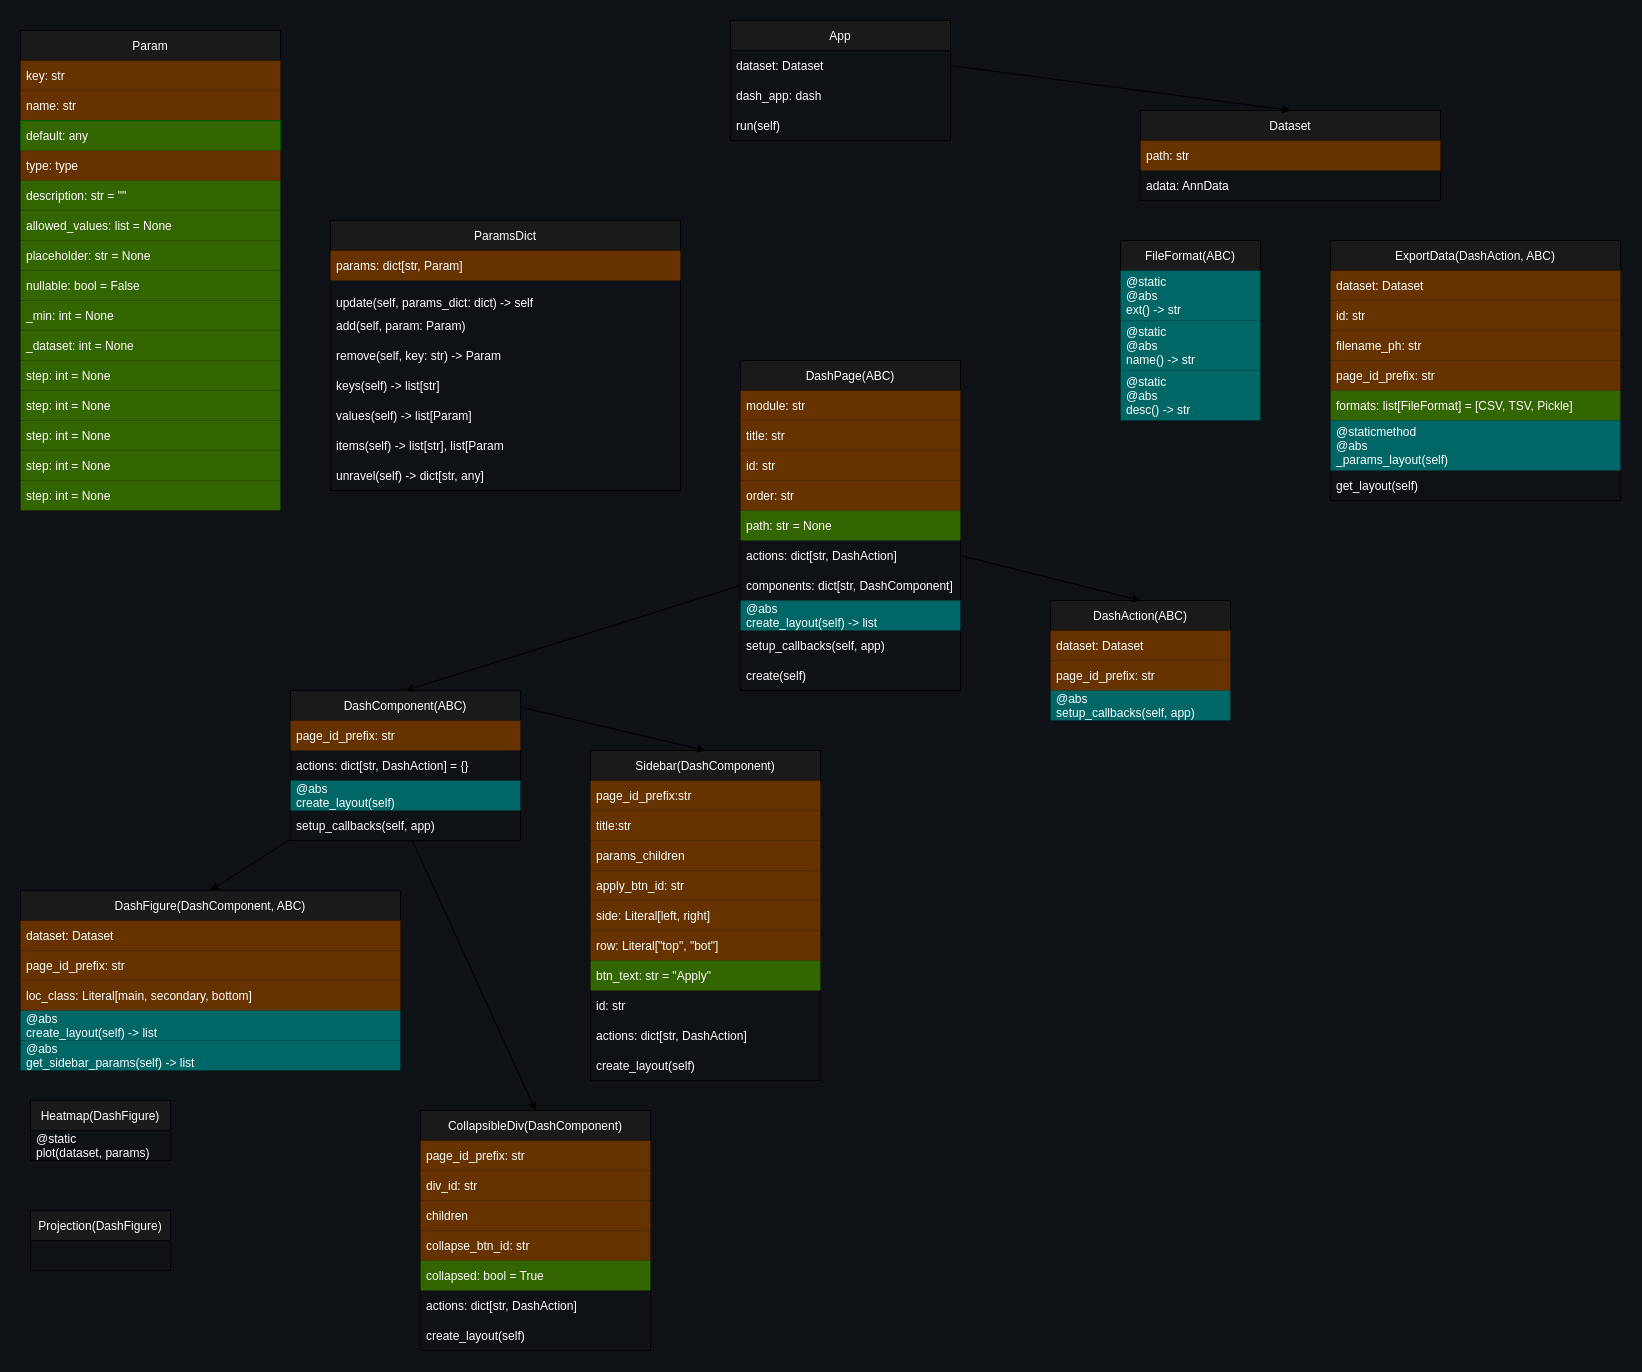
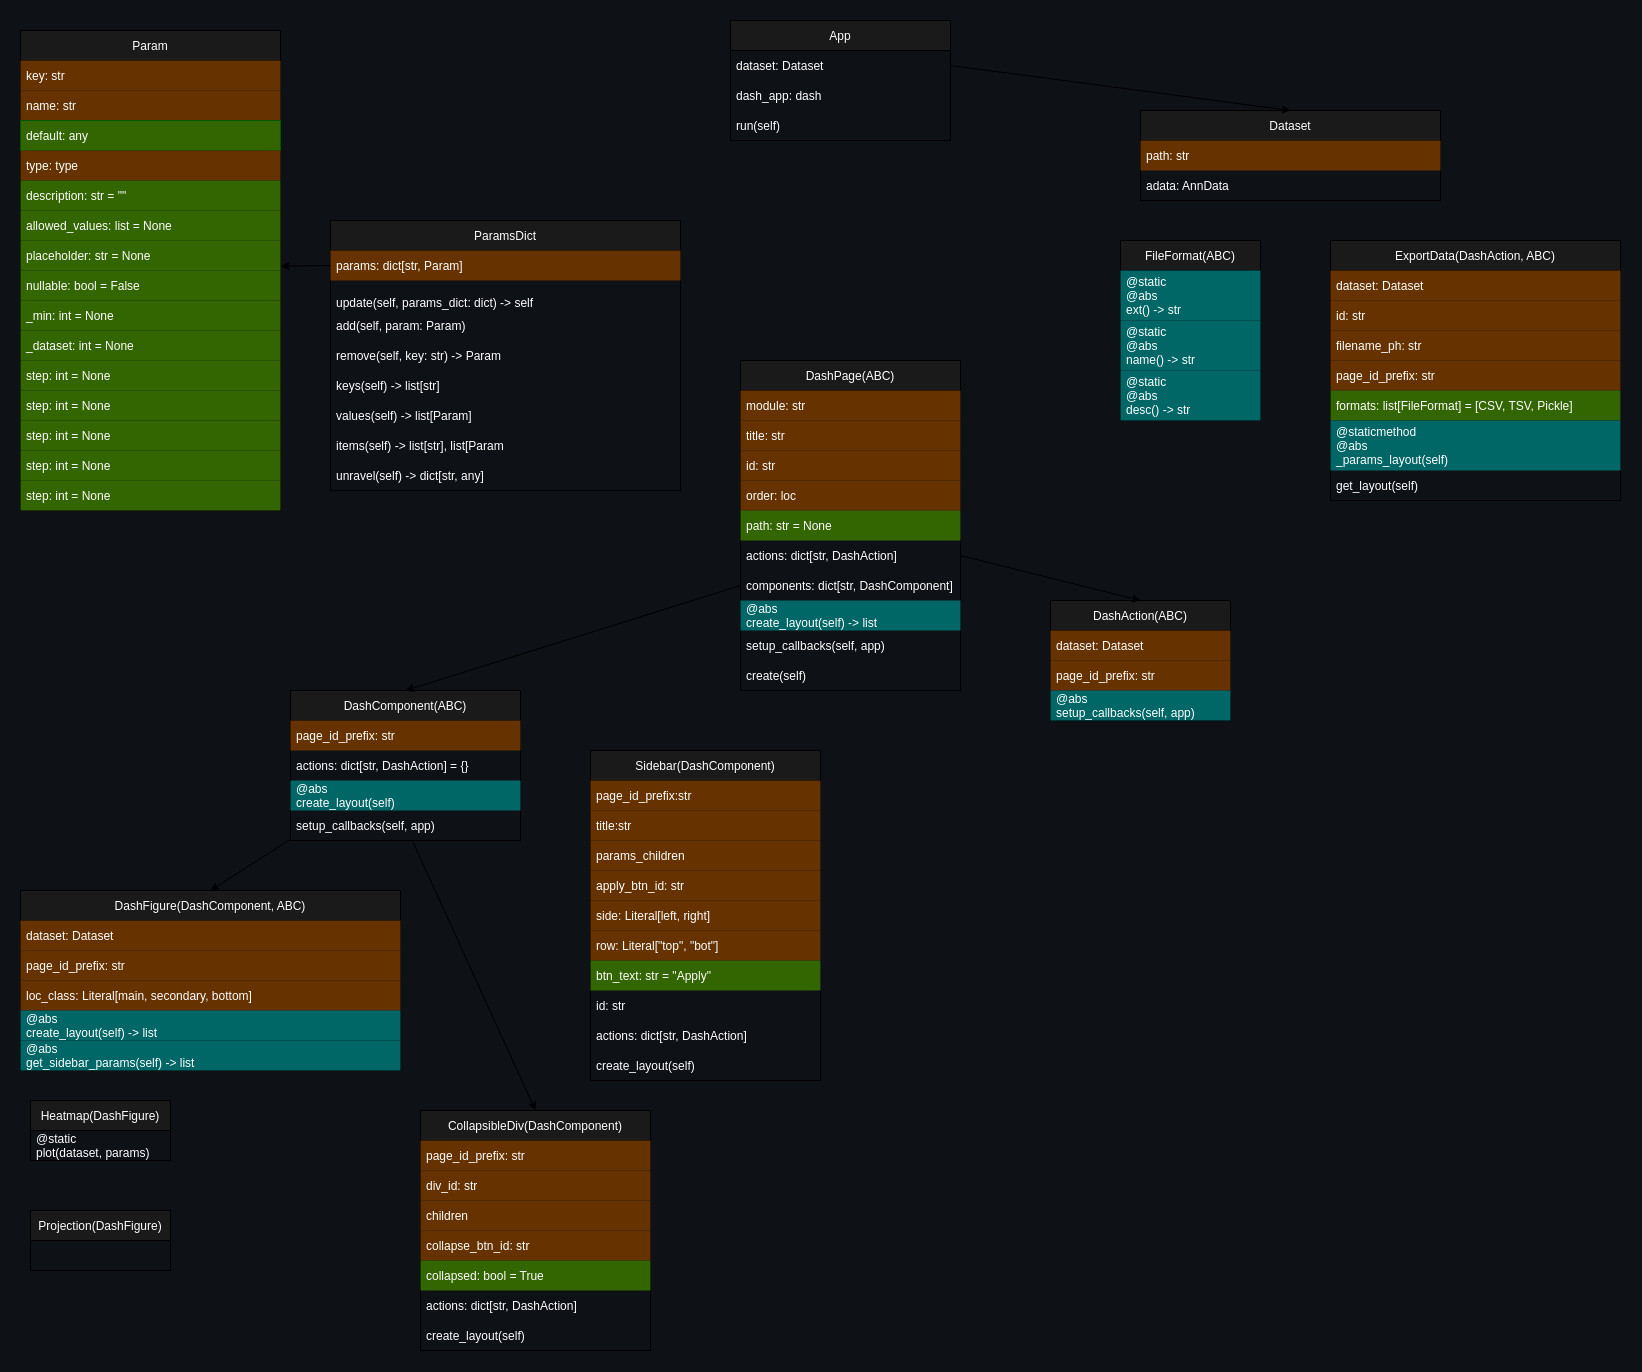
none -> (318, 266)
(776, 496) -> (775, 496)
(611, 728) -> none
